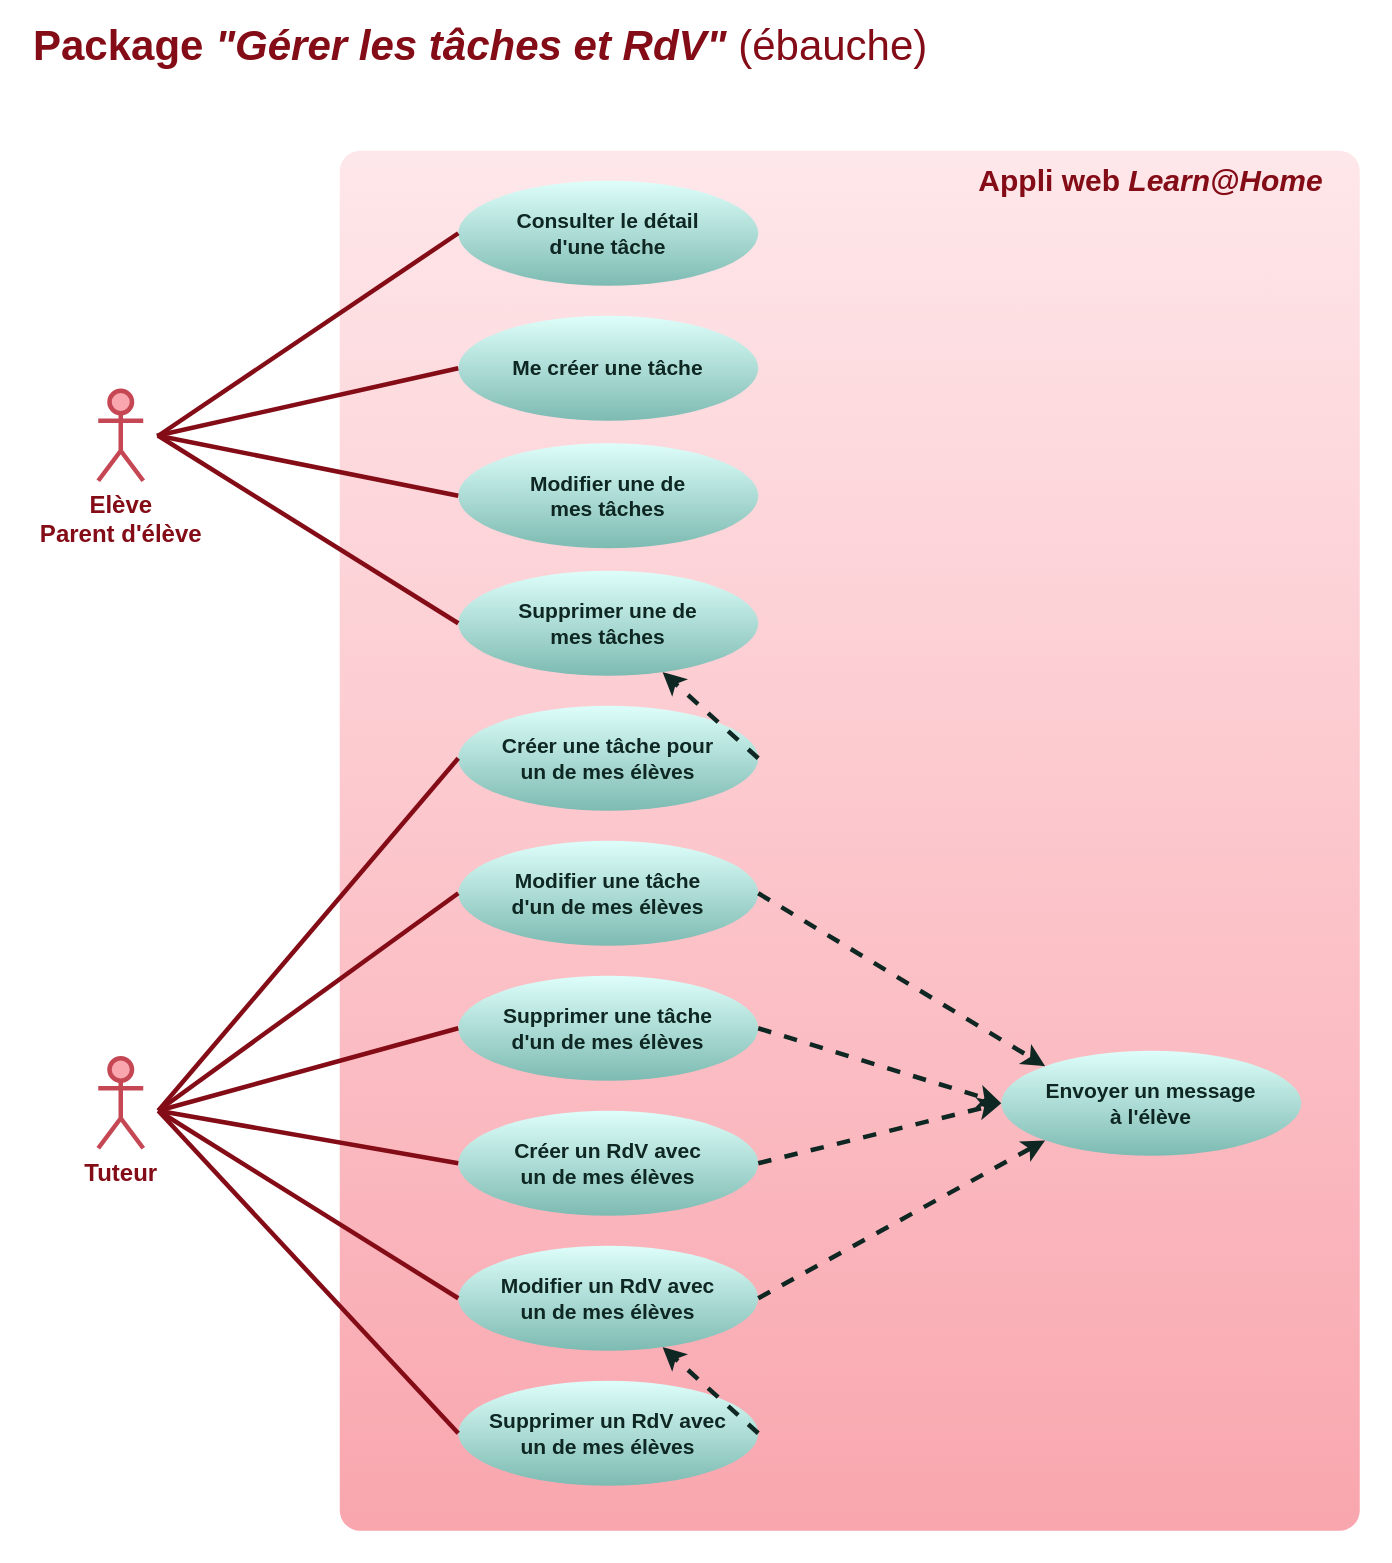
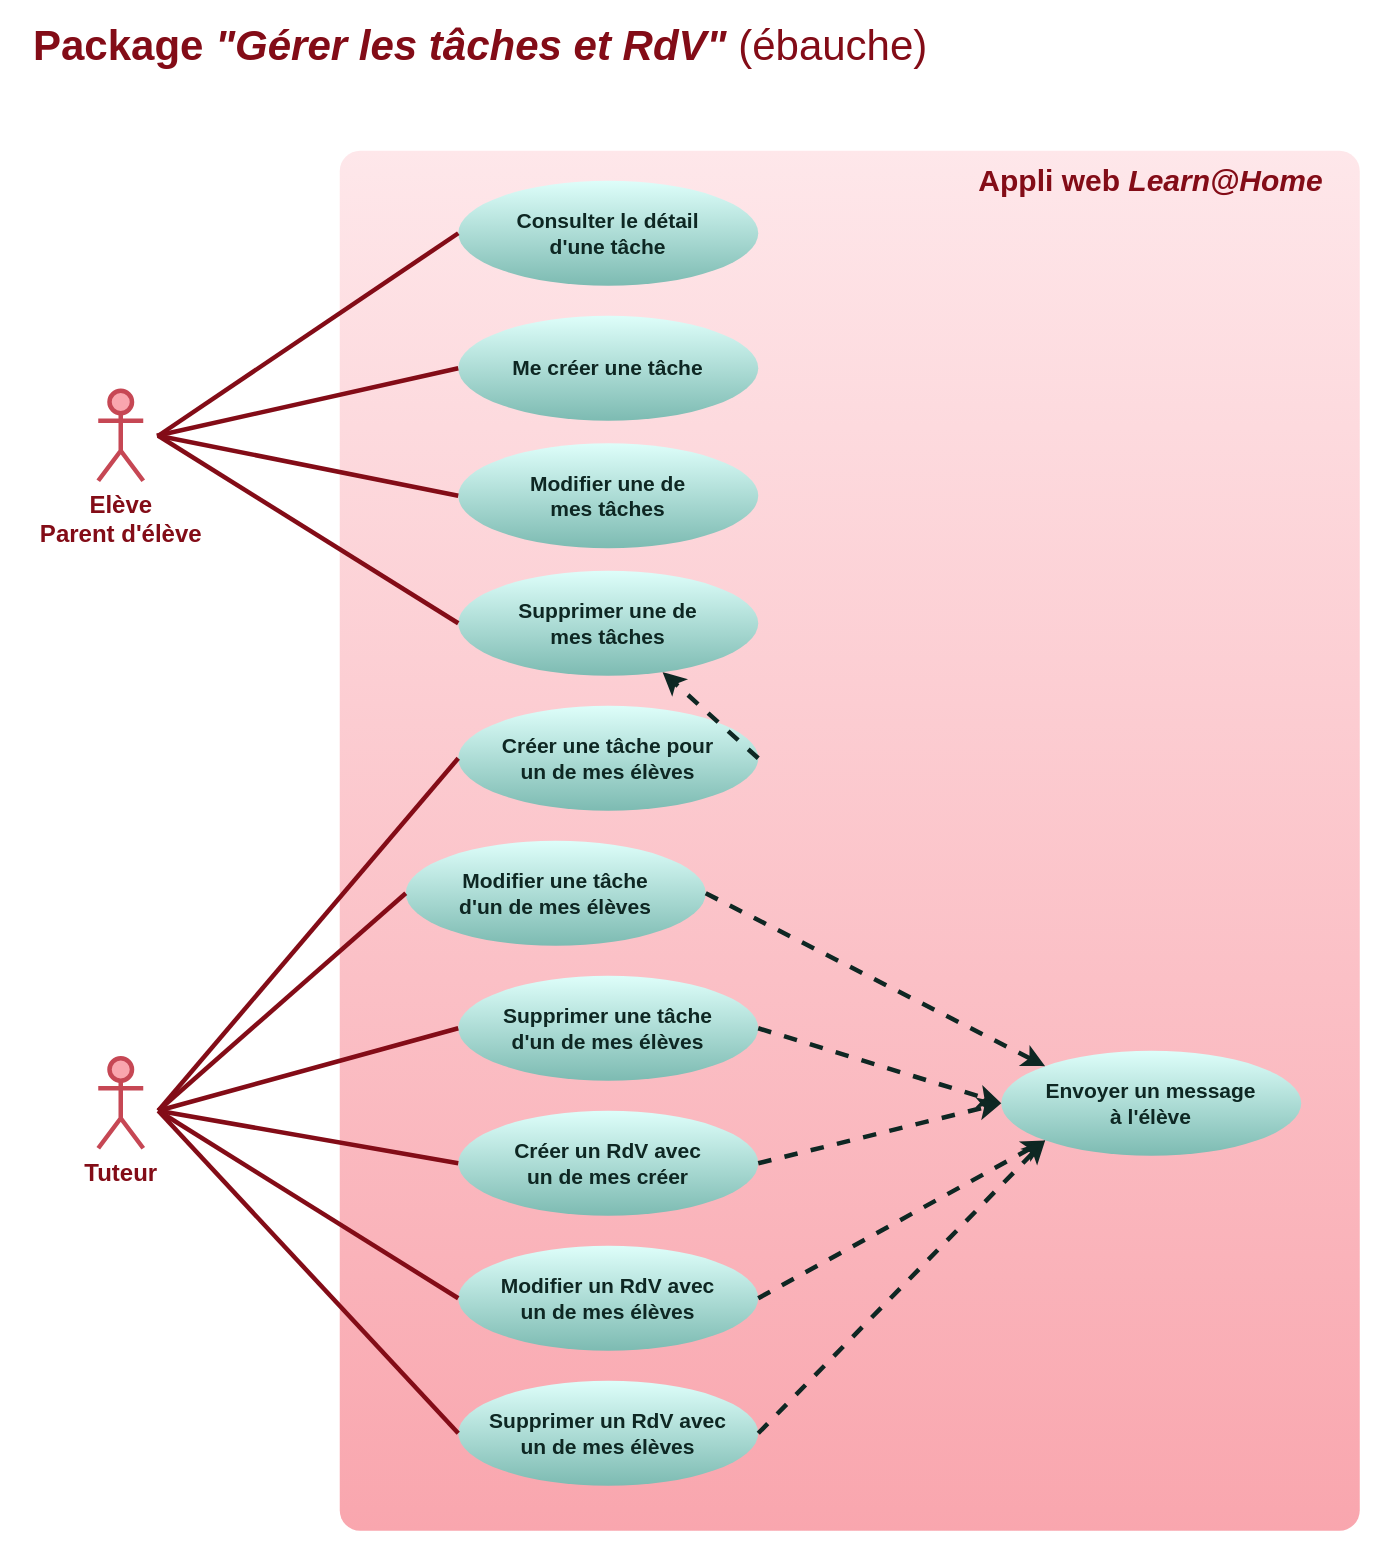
(608, 893) -> (556, 893)
(608, 1163) -> (608, 1163)
(733, 1410) -> (819, 1371)
